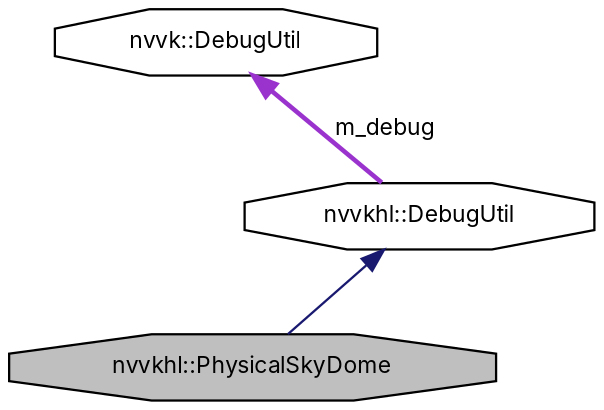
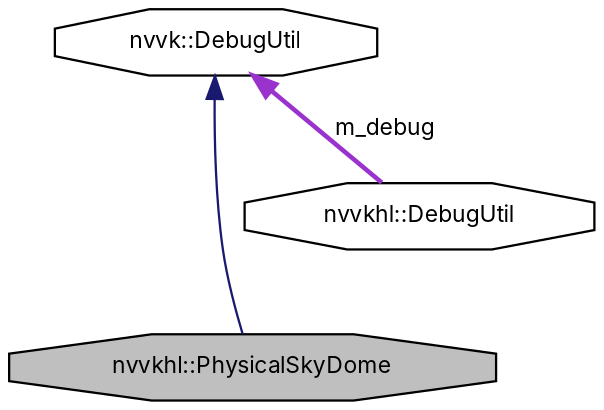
(327, 300) -> (219, 218)
